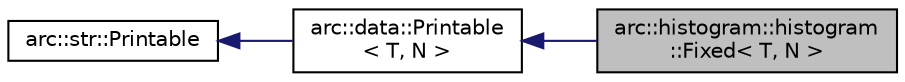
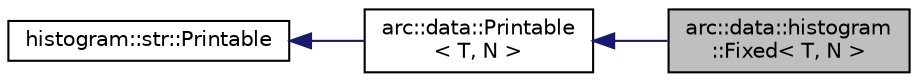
(113, 41) -> (149, 41)
(747, 41) -> (789, 41)
